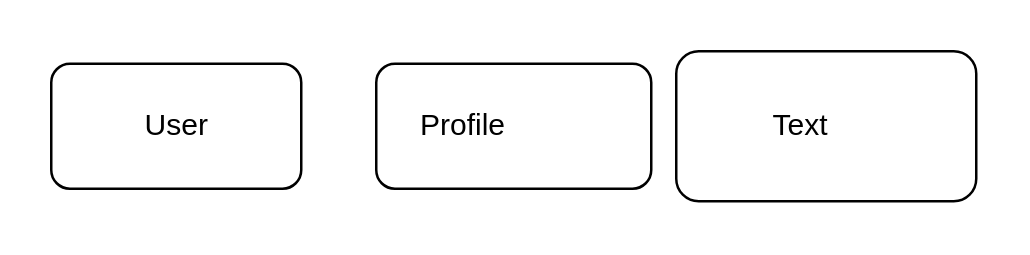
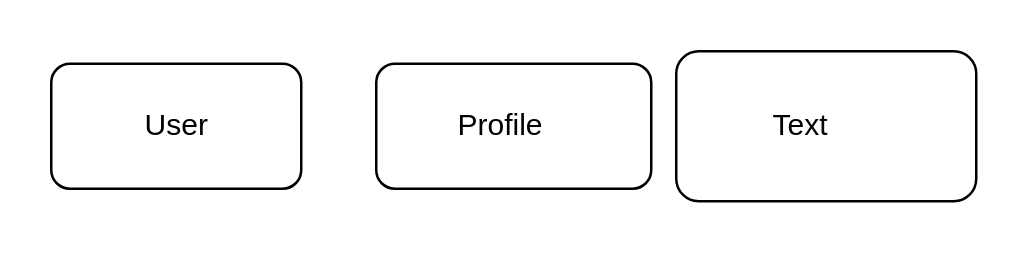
(464, 126) -> (501, 126)
